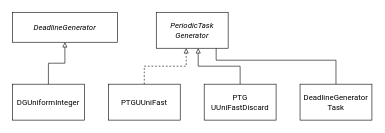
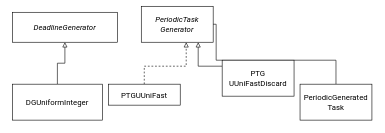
(192, 30) -> (177, 24)
(48, 102) -> (57, 102)
(144, 102) -> (144, 95)
(240, 102) -> (258, 78)
(336, 102) -> (336, 102)
